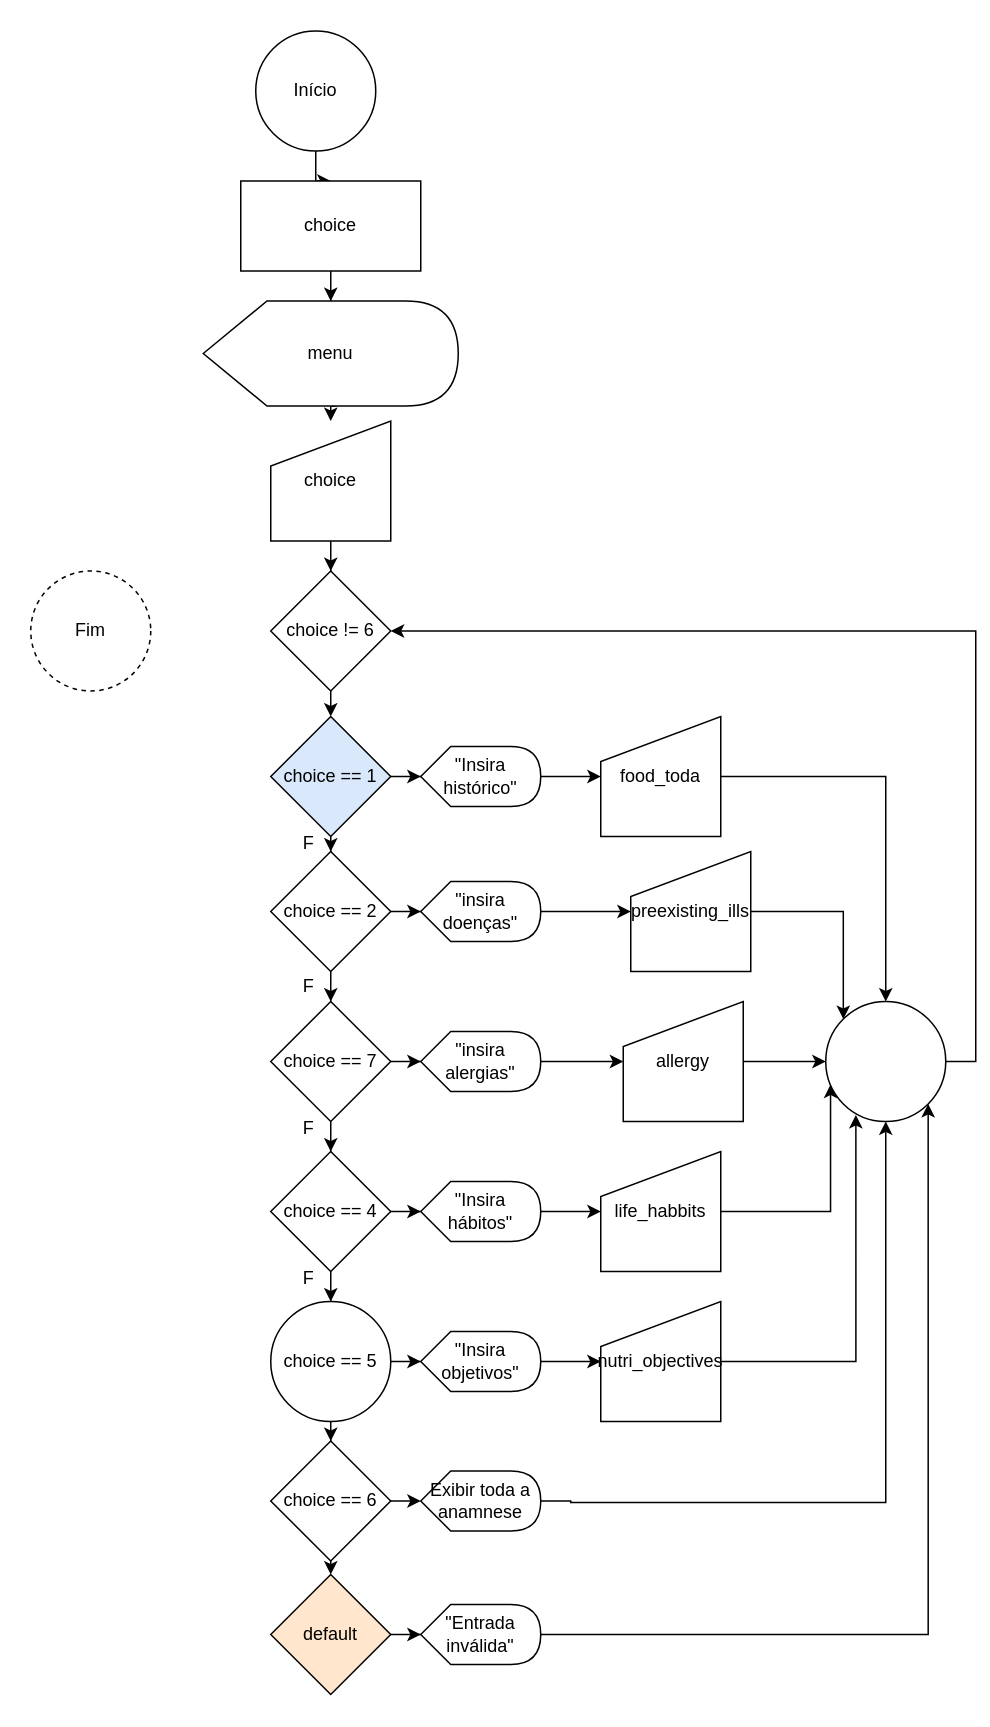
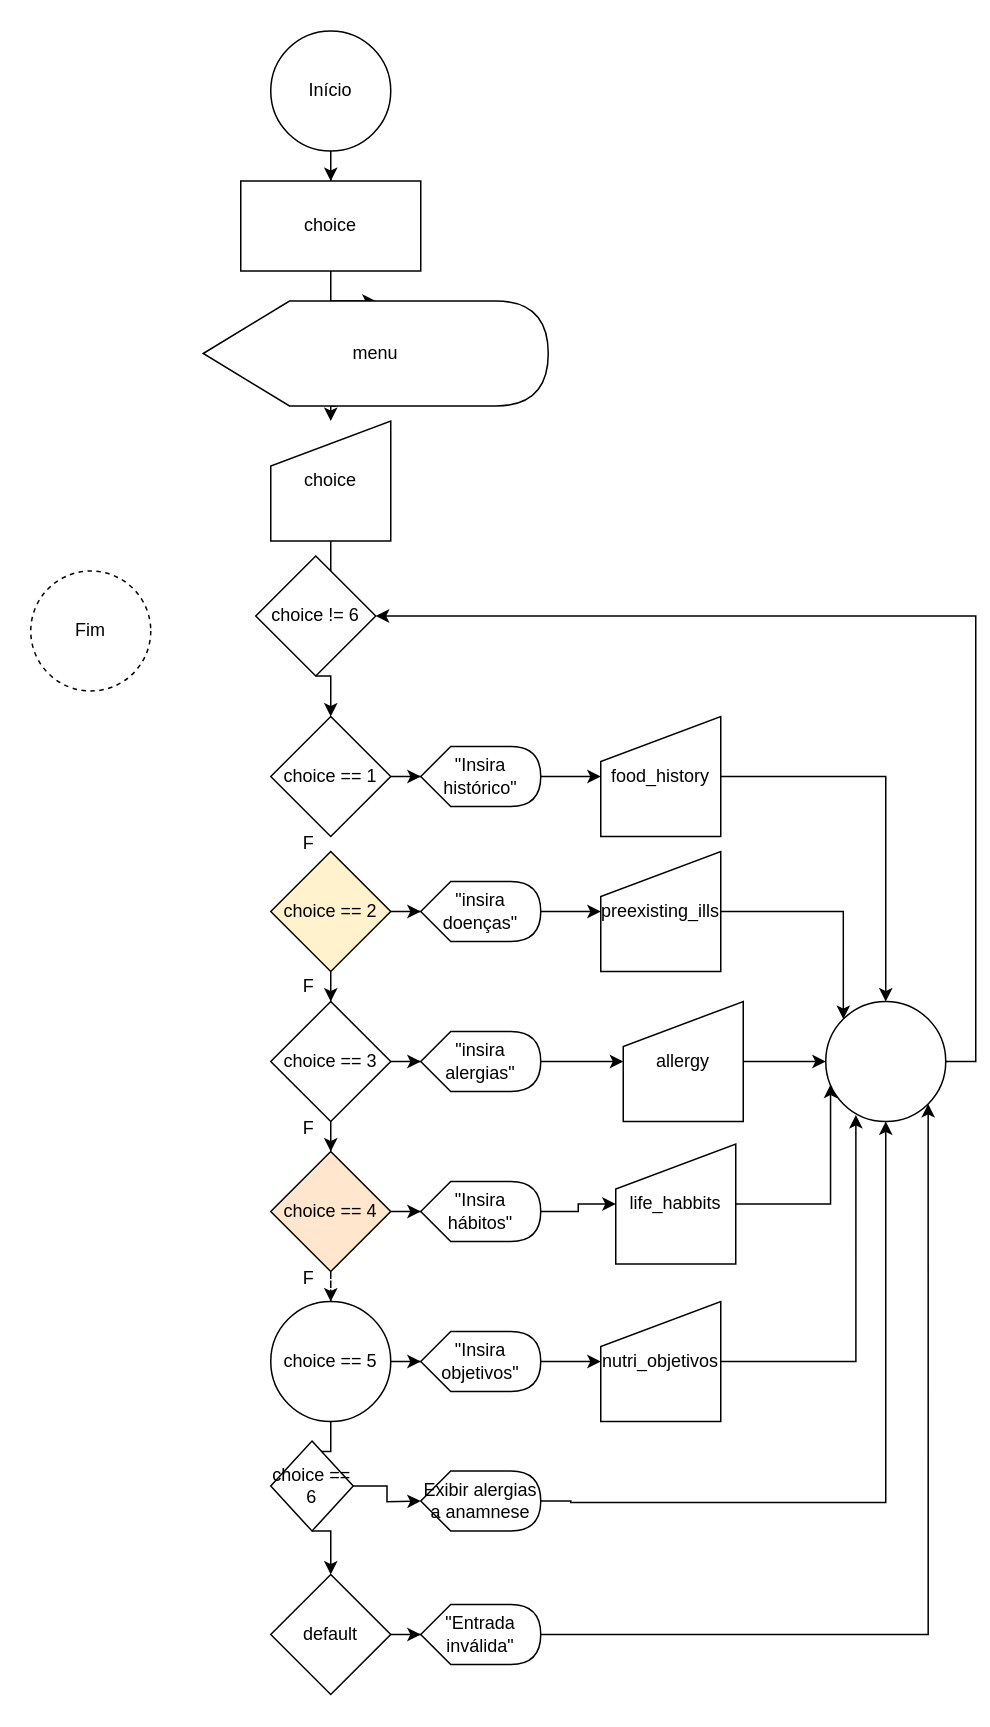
(316, 91) -> (331, 91)
(331, 353) -> (376, 353)
(331, 631) -> (316, 616)
(331, 776) -> (331, 776)
(661, 776) -> (661, 776)
(331, 844) -> none
(331, 911) -> (331, 911)
(691, 911) -> (661, 911)
(331, 1061) -> (331, 1061)
(331, 1211) -> (331, 1211)
(661, 1211) -> (676, 1204)
(331, 1281) -> (331, 1281)
(661, 1361) -> (661, 1361)
(331, 1501) -> (312, 1486)
(481, 1501) -> (481, 1501)
(331, 1634) -> (331, 1634)
